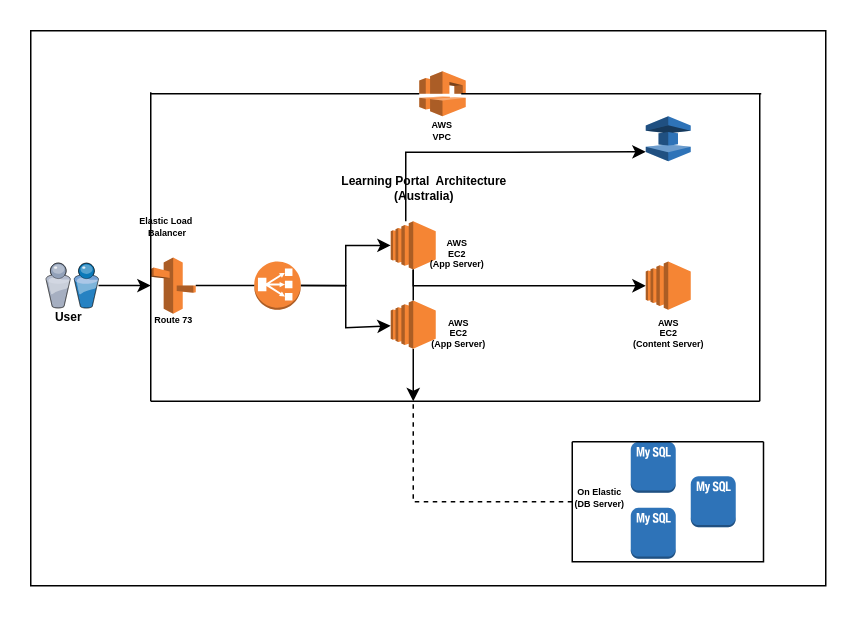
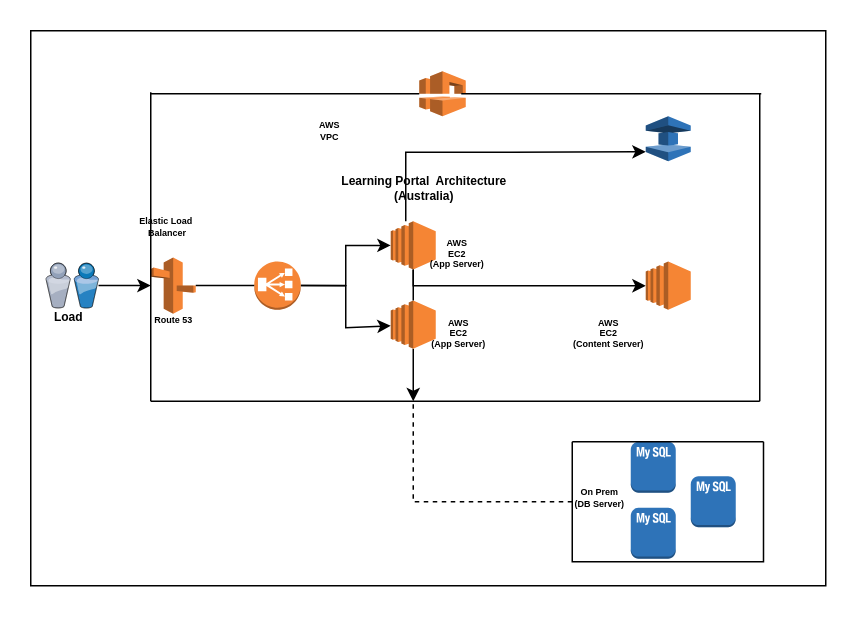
(442, 131) -> (329, 131)
(69, 316) -> (69, 316)
(174, 320) -> (174, 320)
(668, 334) -> (608, 334)
(600, 499) -> (600, 499)
